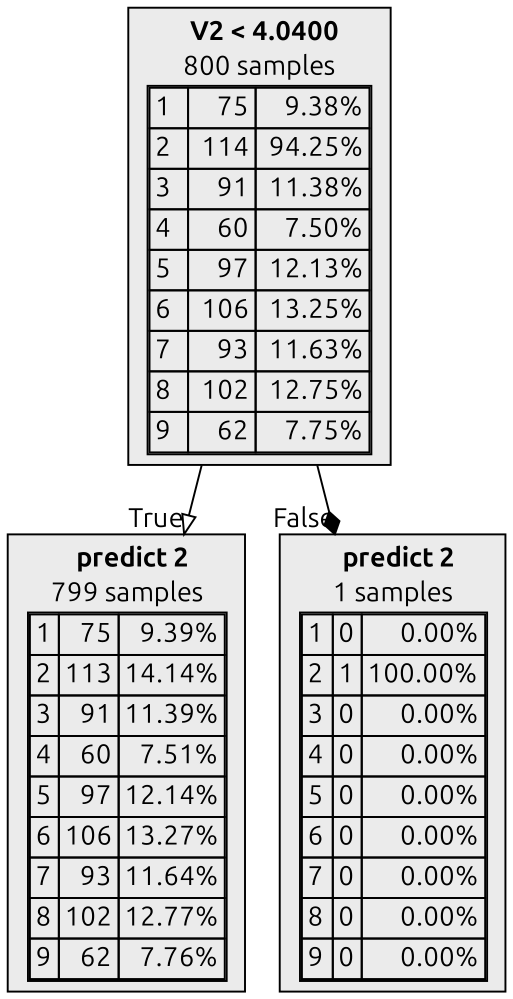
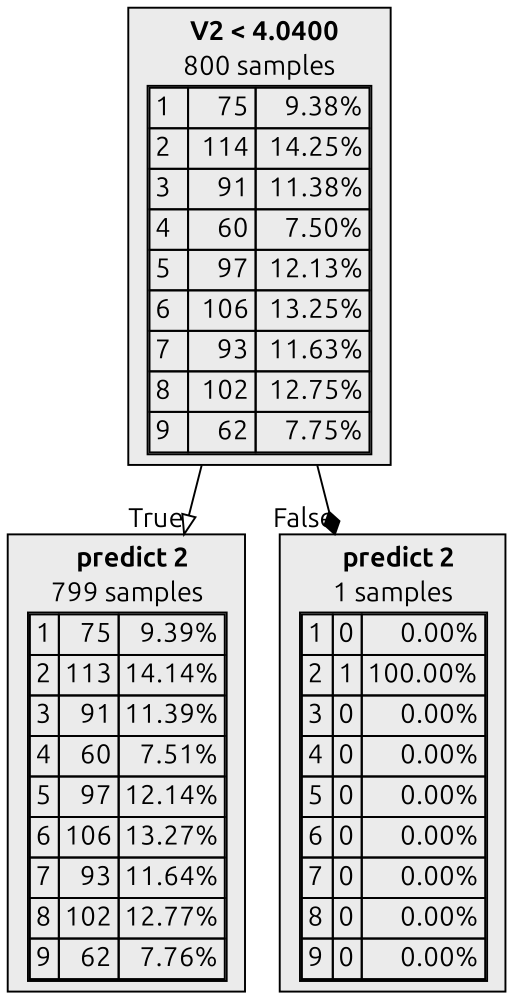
(316, 148) -> (316, 148)
